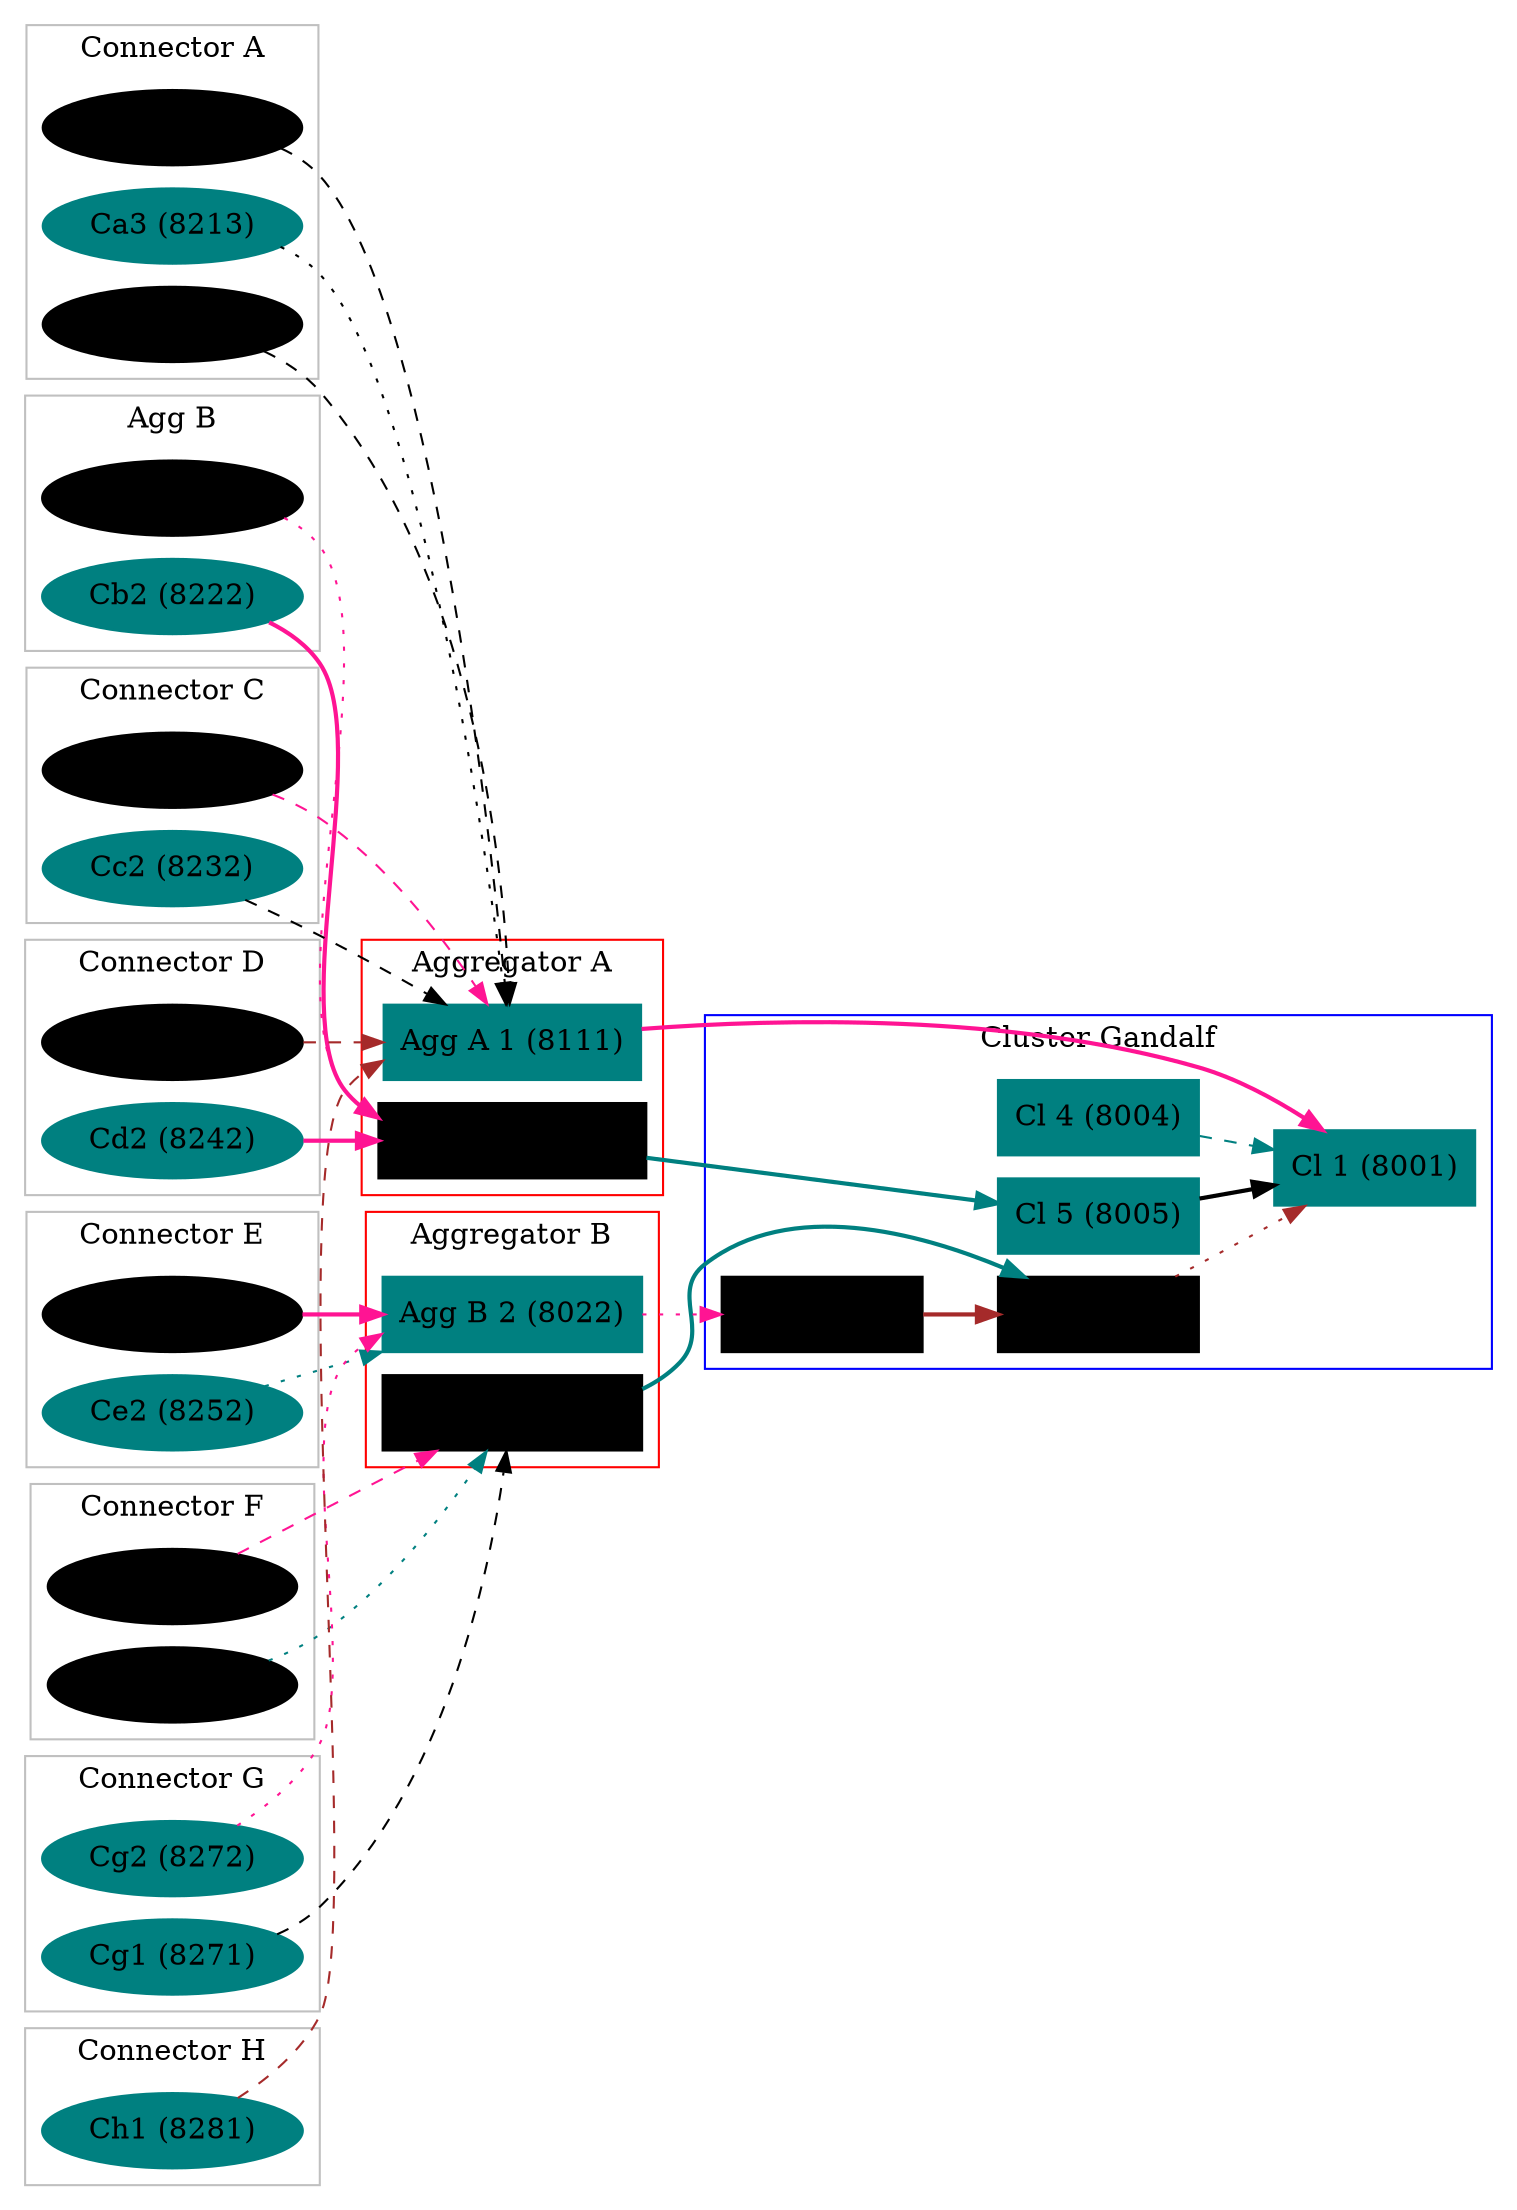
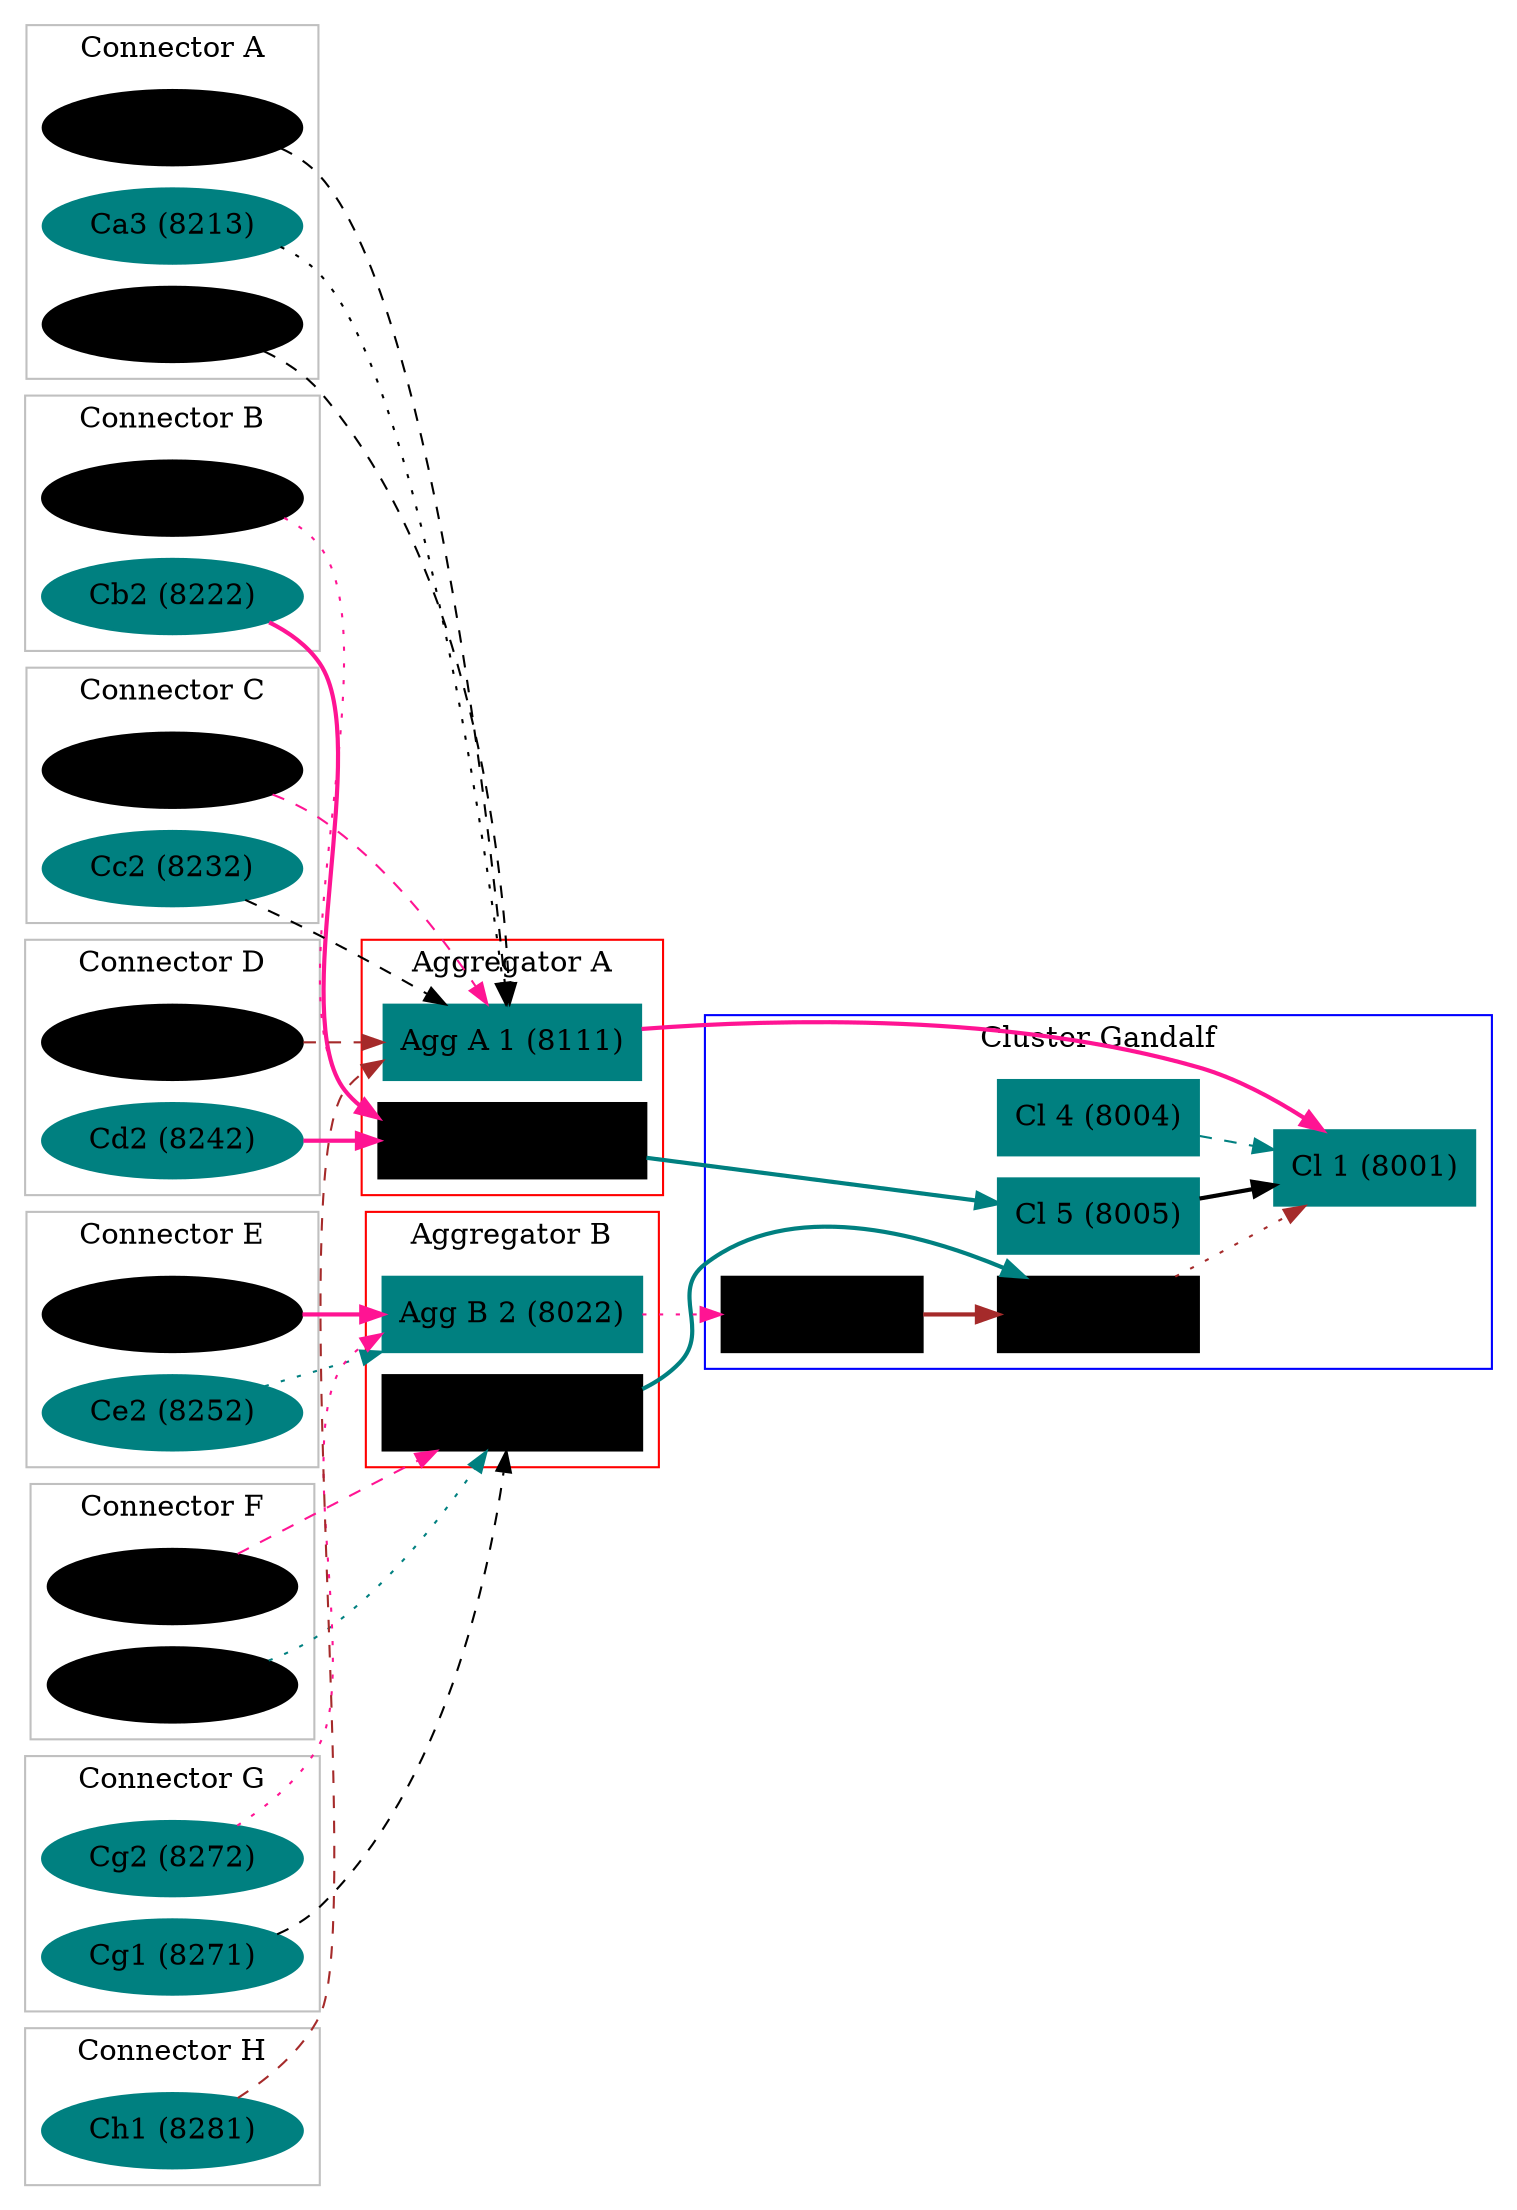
(172, 420) -> (172, 420)
